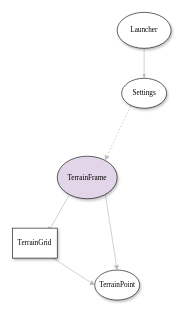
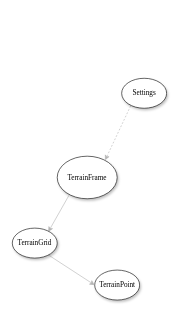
(144, 30) -> none
(144, 49) -> none
(87, 178) -> (87, 178)
(111, 231) -> none
(35, 243) -> (35, 243)
